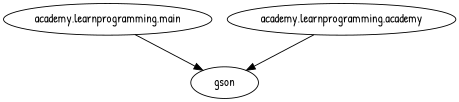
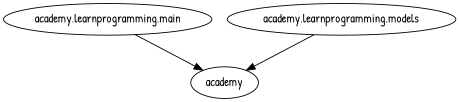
(342, 19) -> (342, 19)
(225, 83) -> (225, 83)
